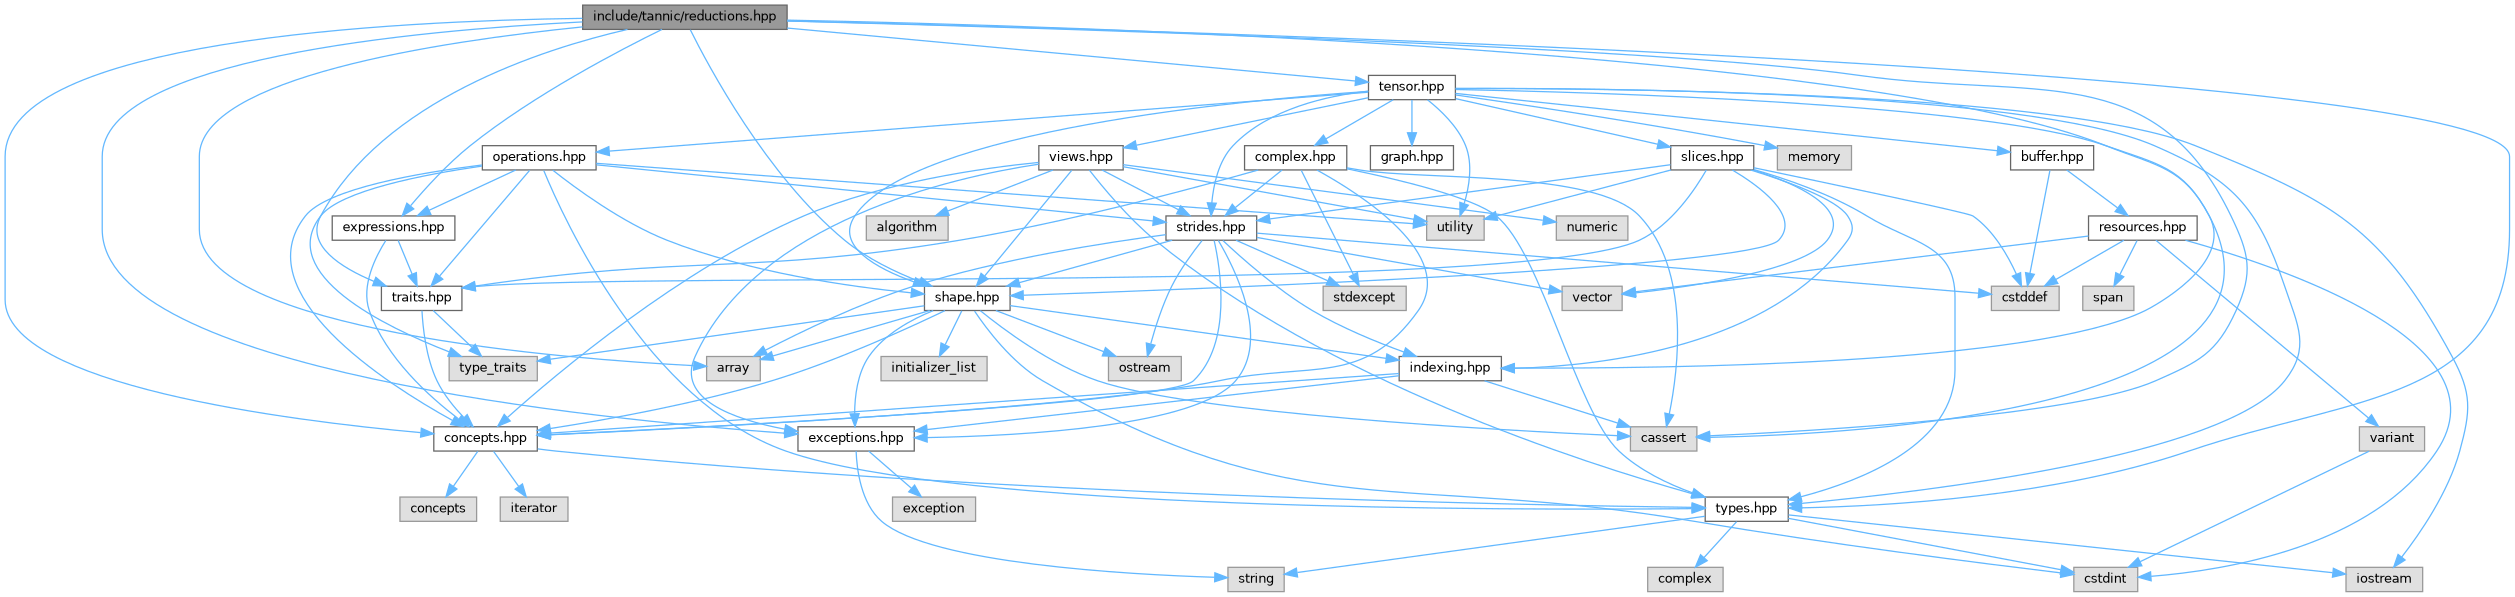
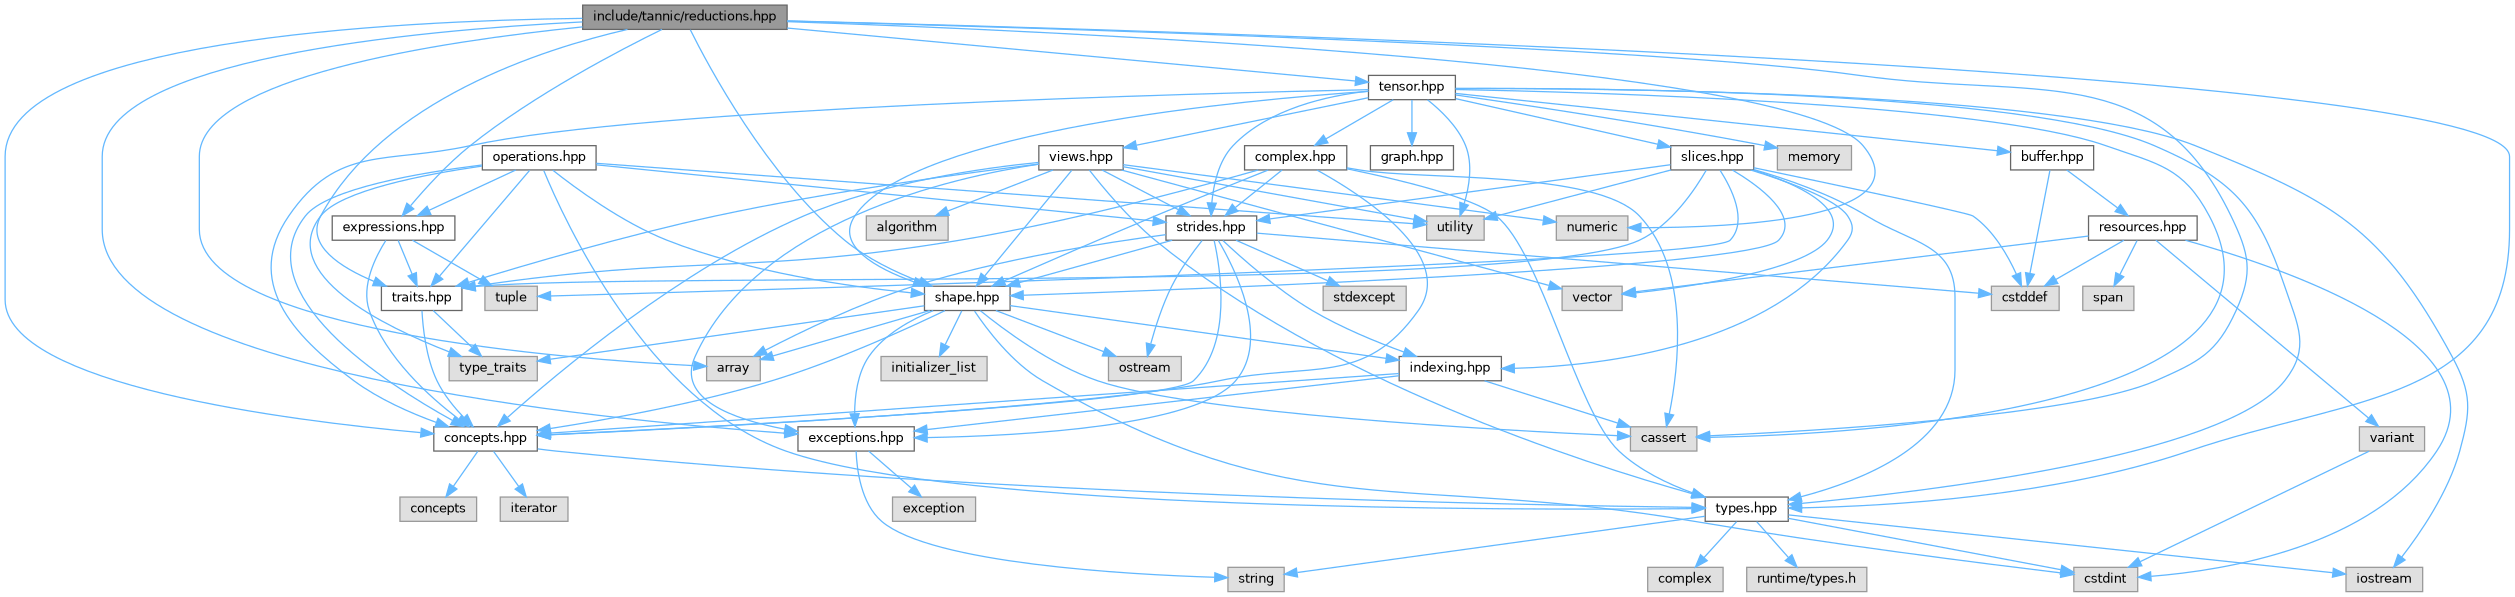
(1839, 87) -> (1471, 63)
(989, 122) -> (671, 121)
none -> (750, 209)
(1330, 228) -> (1129, 227)
(1388, 261) -> (1335, 228)
none -> (511, 298)
none -> (1807, 579)
